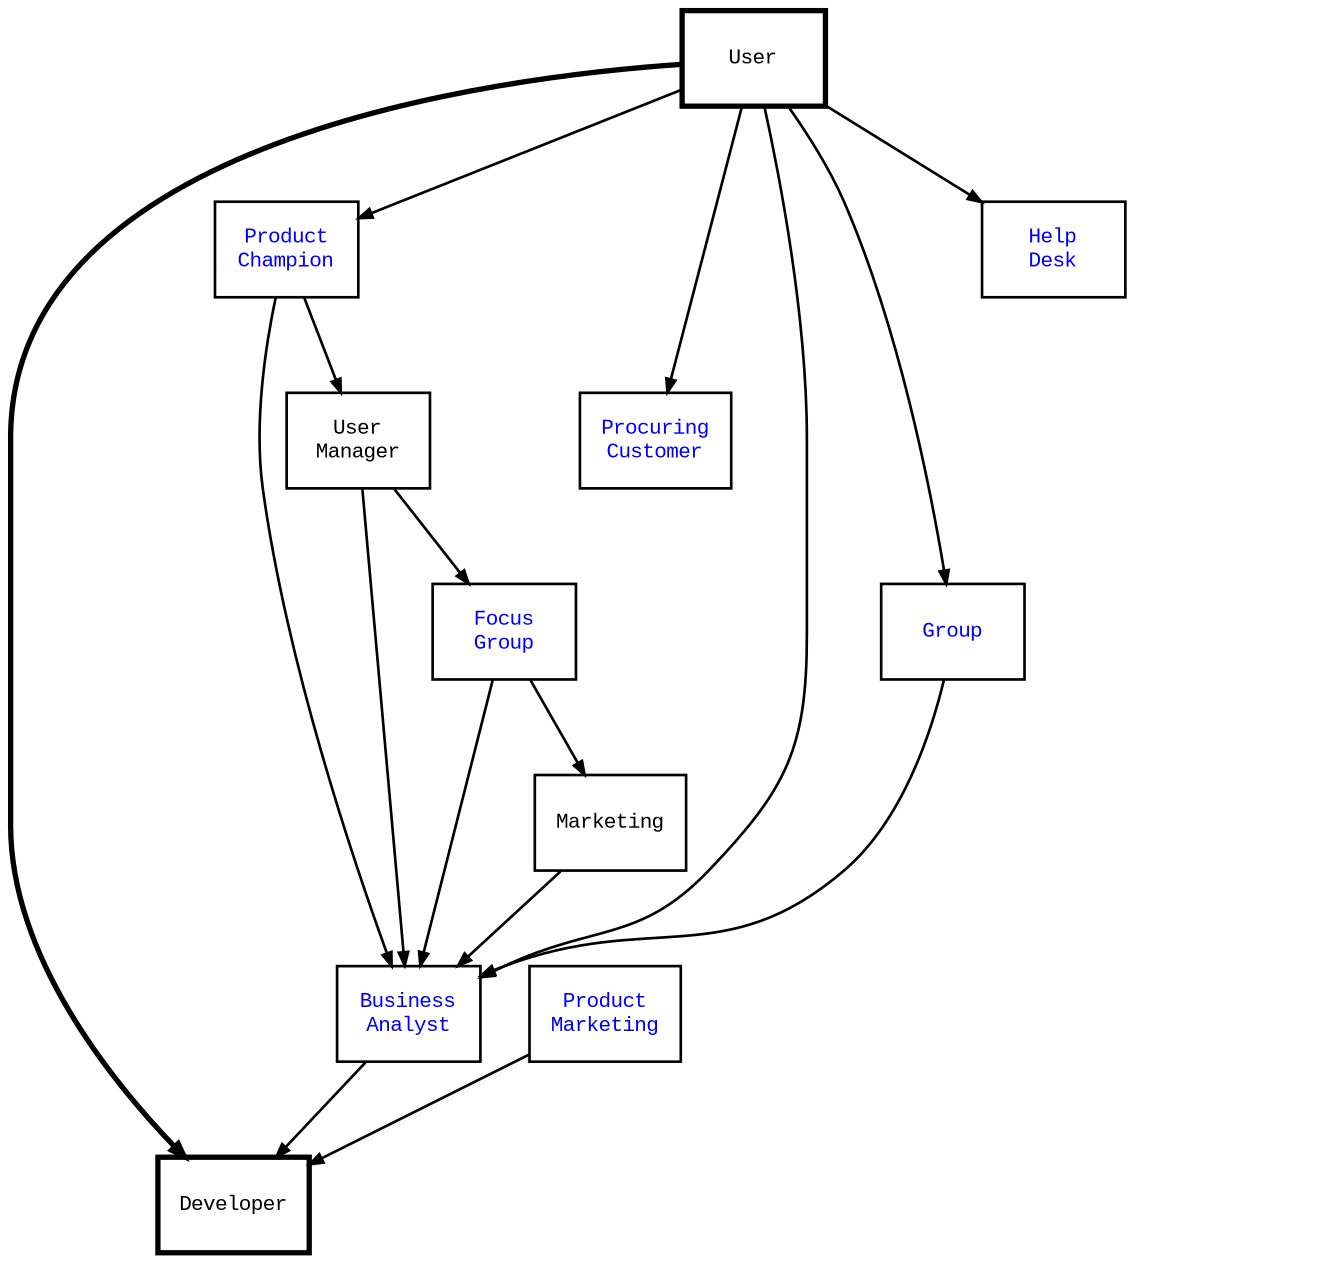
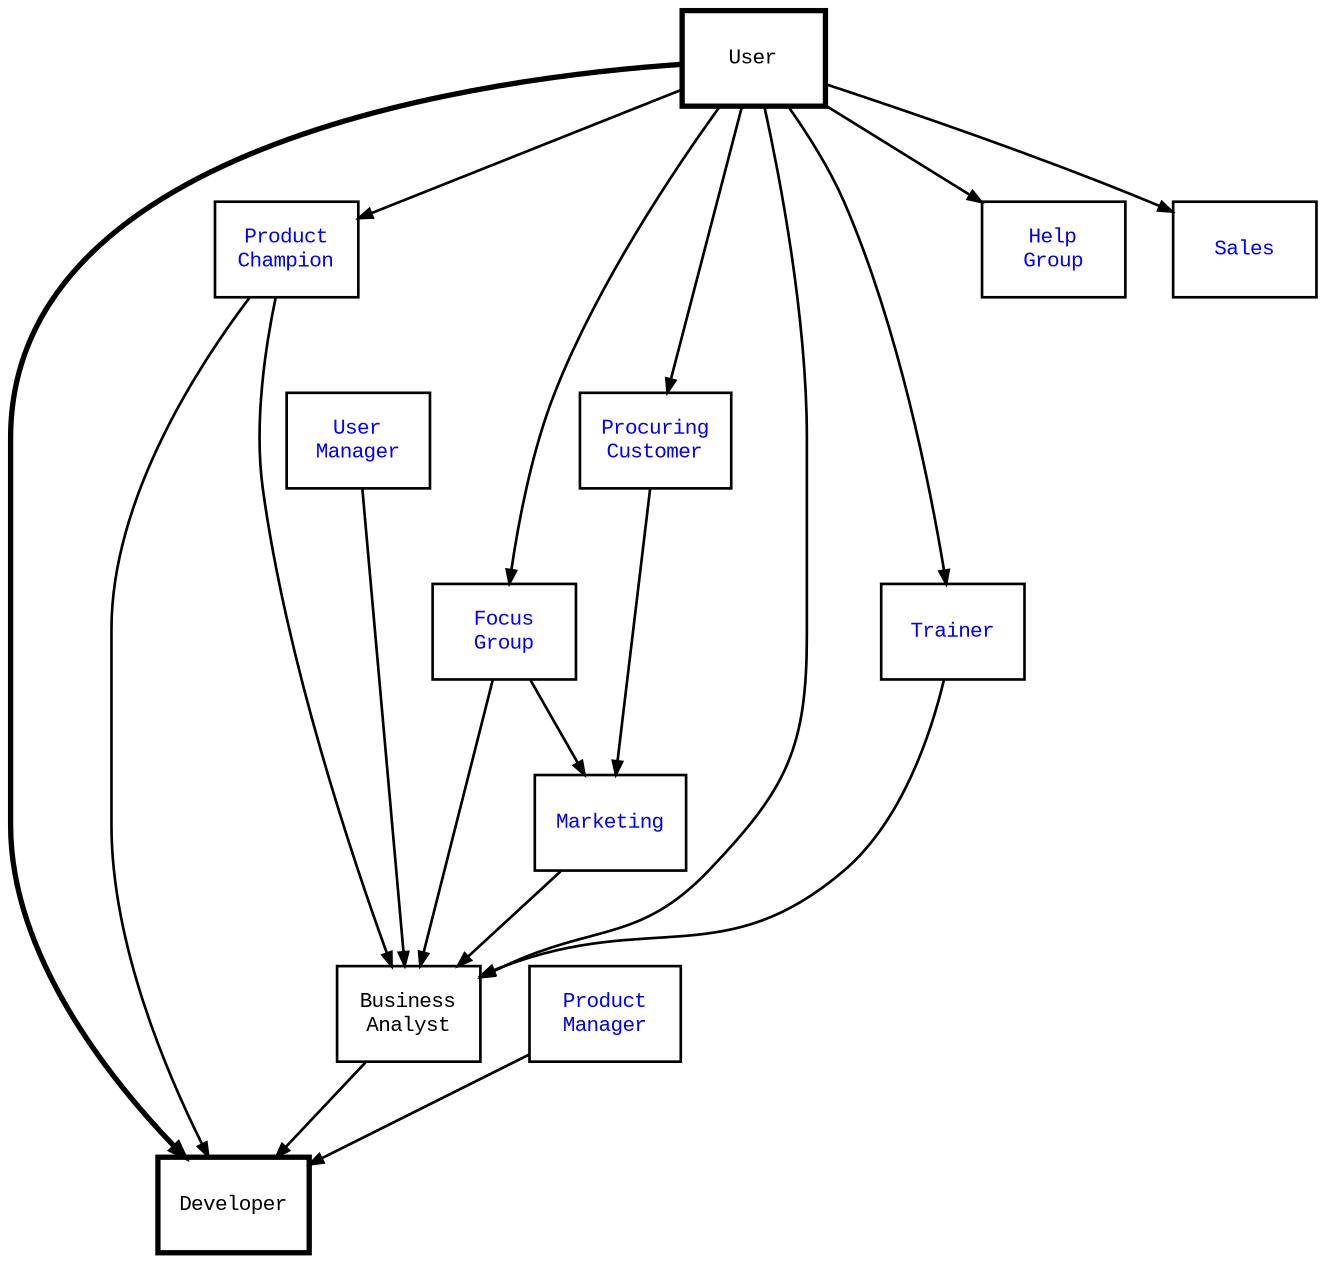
(1054, 249) -> (1054, 249)
none -> (1245, 249)
(320, 339) -> (111, 712)
(358, 441) -> (358, 441)
(427, 531) -> (585, 325)
none -> (634, 625)
(953, 632) -> (953, 632)
(610, 823) -> (610, 823)
(409, 1014) -> (409, 1014)
(605, 1014) -> (605, 1014)
